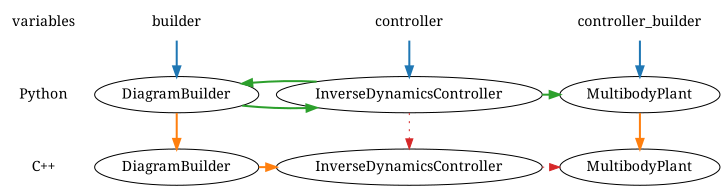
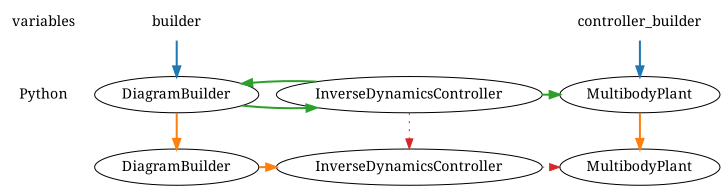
(409, 22) -> none
(44, 167) -> none
